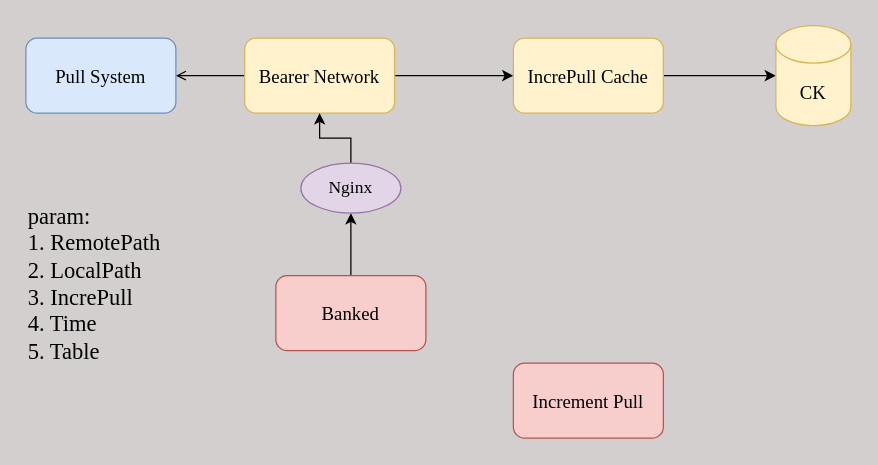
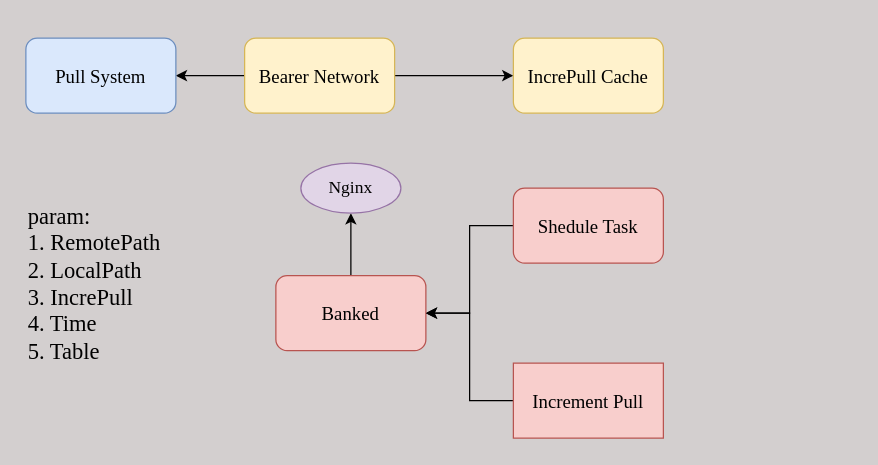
(183, 76) -> (186, 76)
(715, 76) -> none
(813, 76) -> none
(340, 138) -> none
none -> (588, 226)
none -> (469, 246)
none -> (469, 380)
(588, 401) -> (588, 401)
